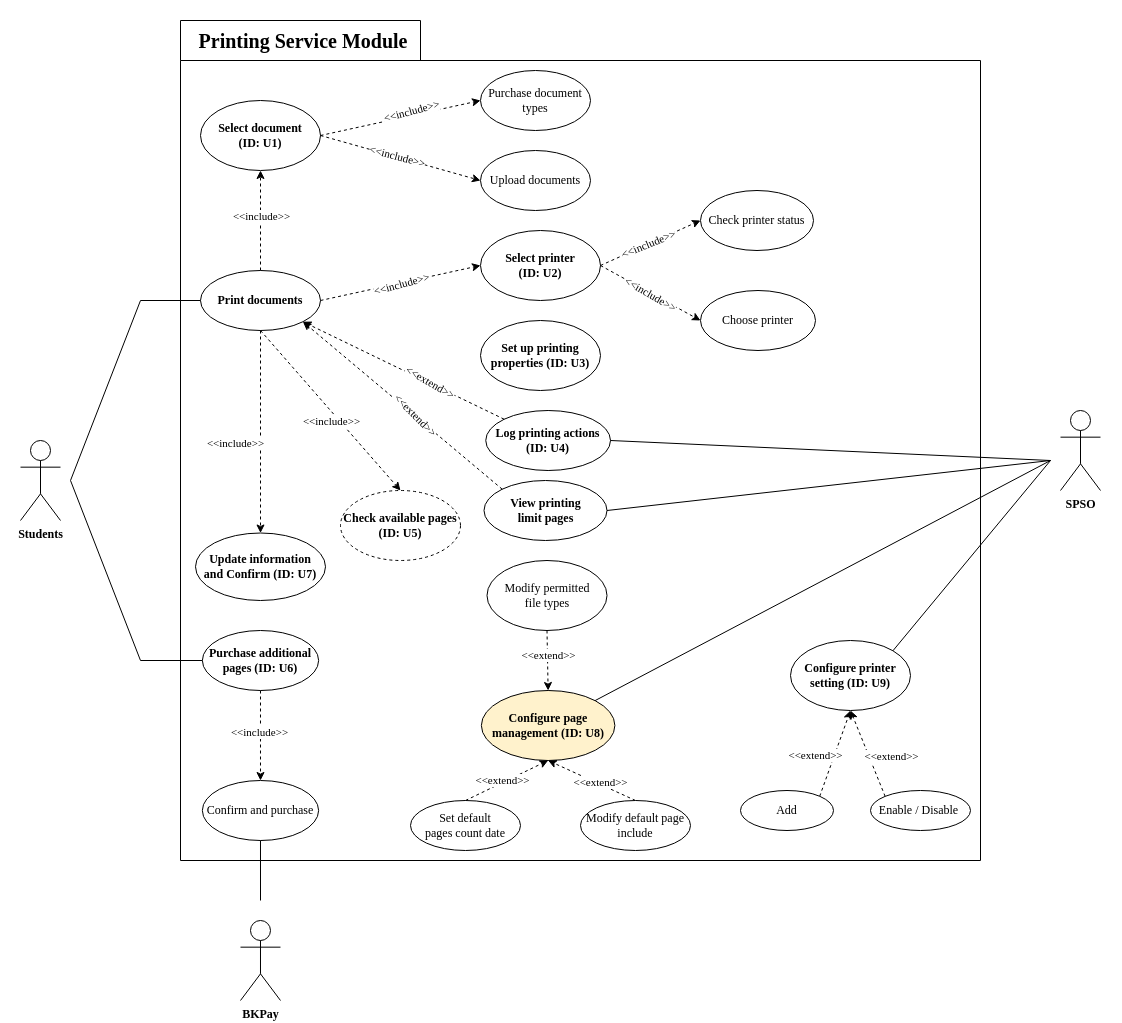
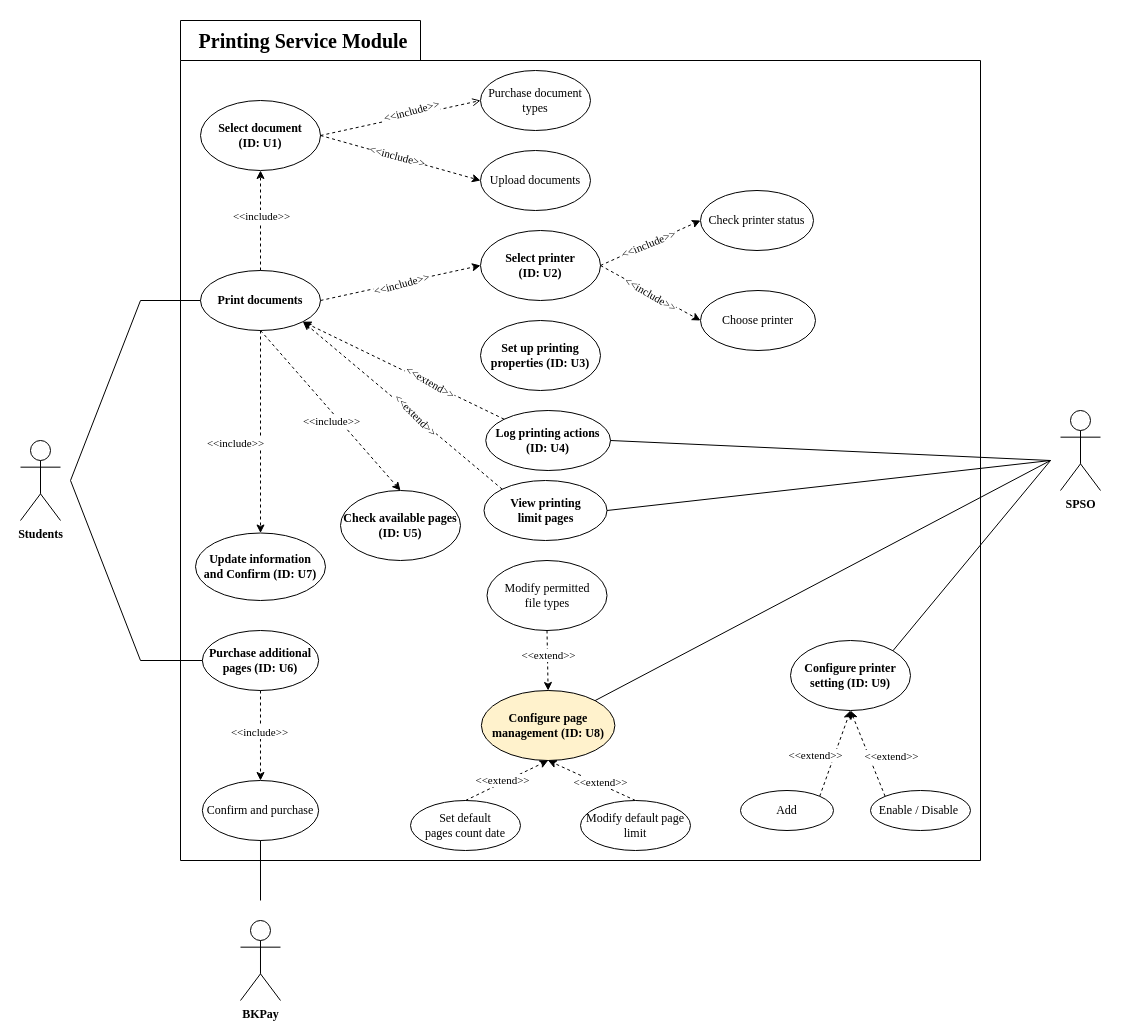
(472, 102) -> (474, 102)
(401, 526) -> (401, 526)
(636, 826) -> (636, 826)
